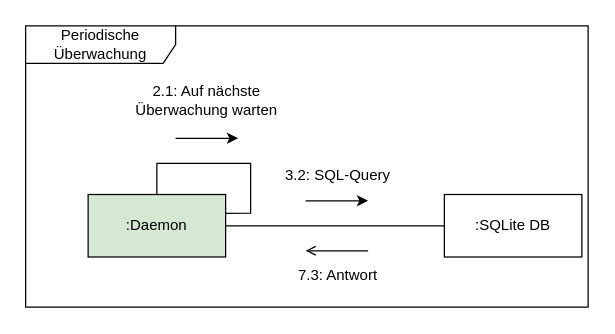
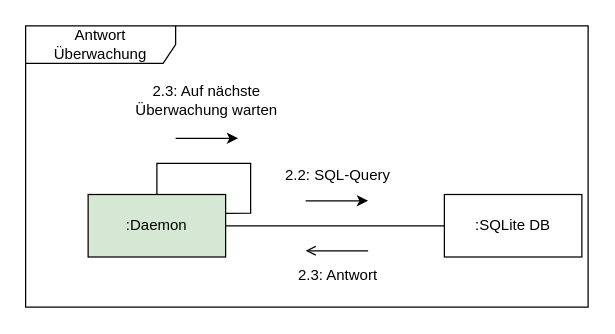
(101, 44) -> (101, 44)
(207, 101) -> (207, 101)
(338, 176) -> (338, 176)
(338, 276) -> (338, 276)
